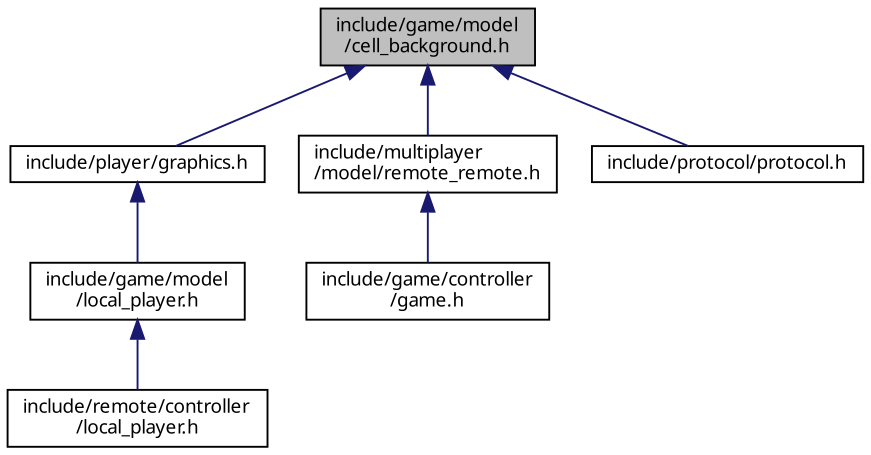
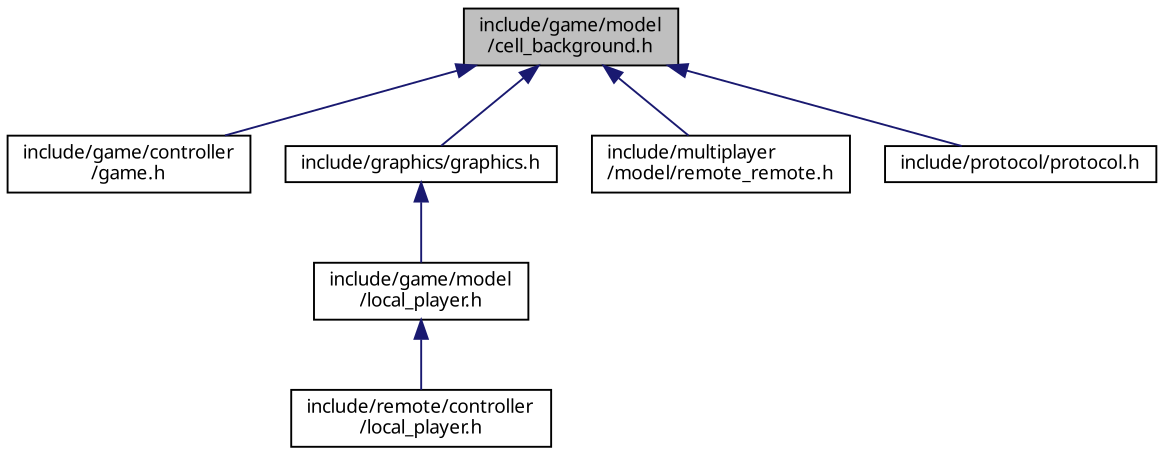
(138, 164) -> (421, 164)
(428, 237) -> (341, 103)
